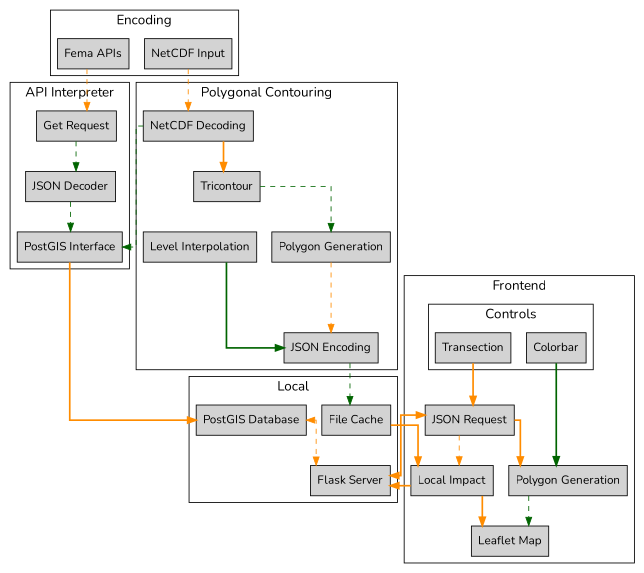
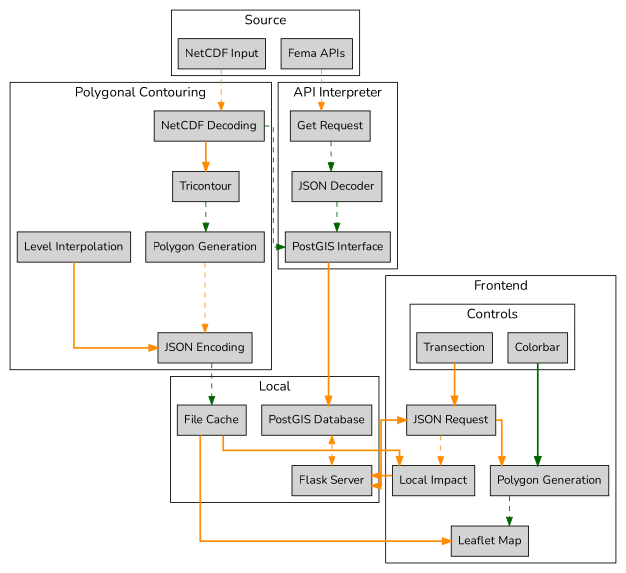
(145, 21) -> (266, 21)
(226, 330) -> (74, 343)
(482, 507) -> (269, 541)
